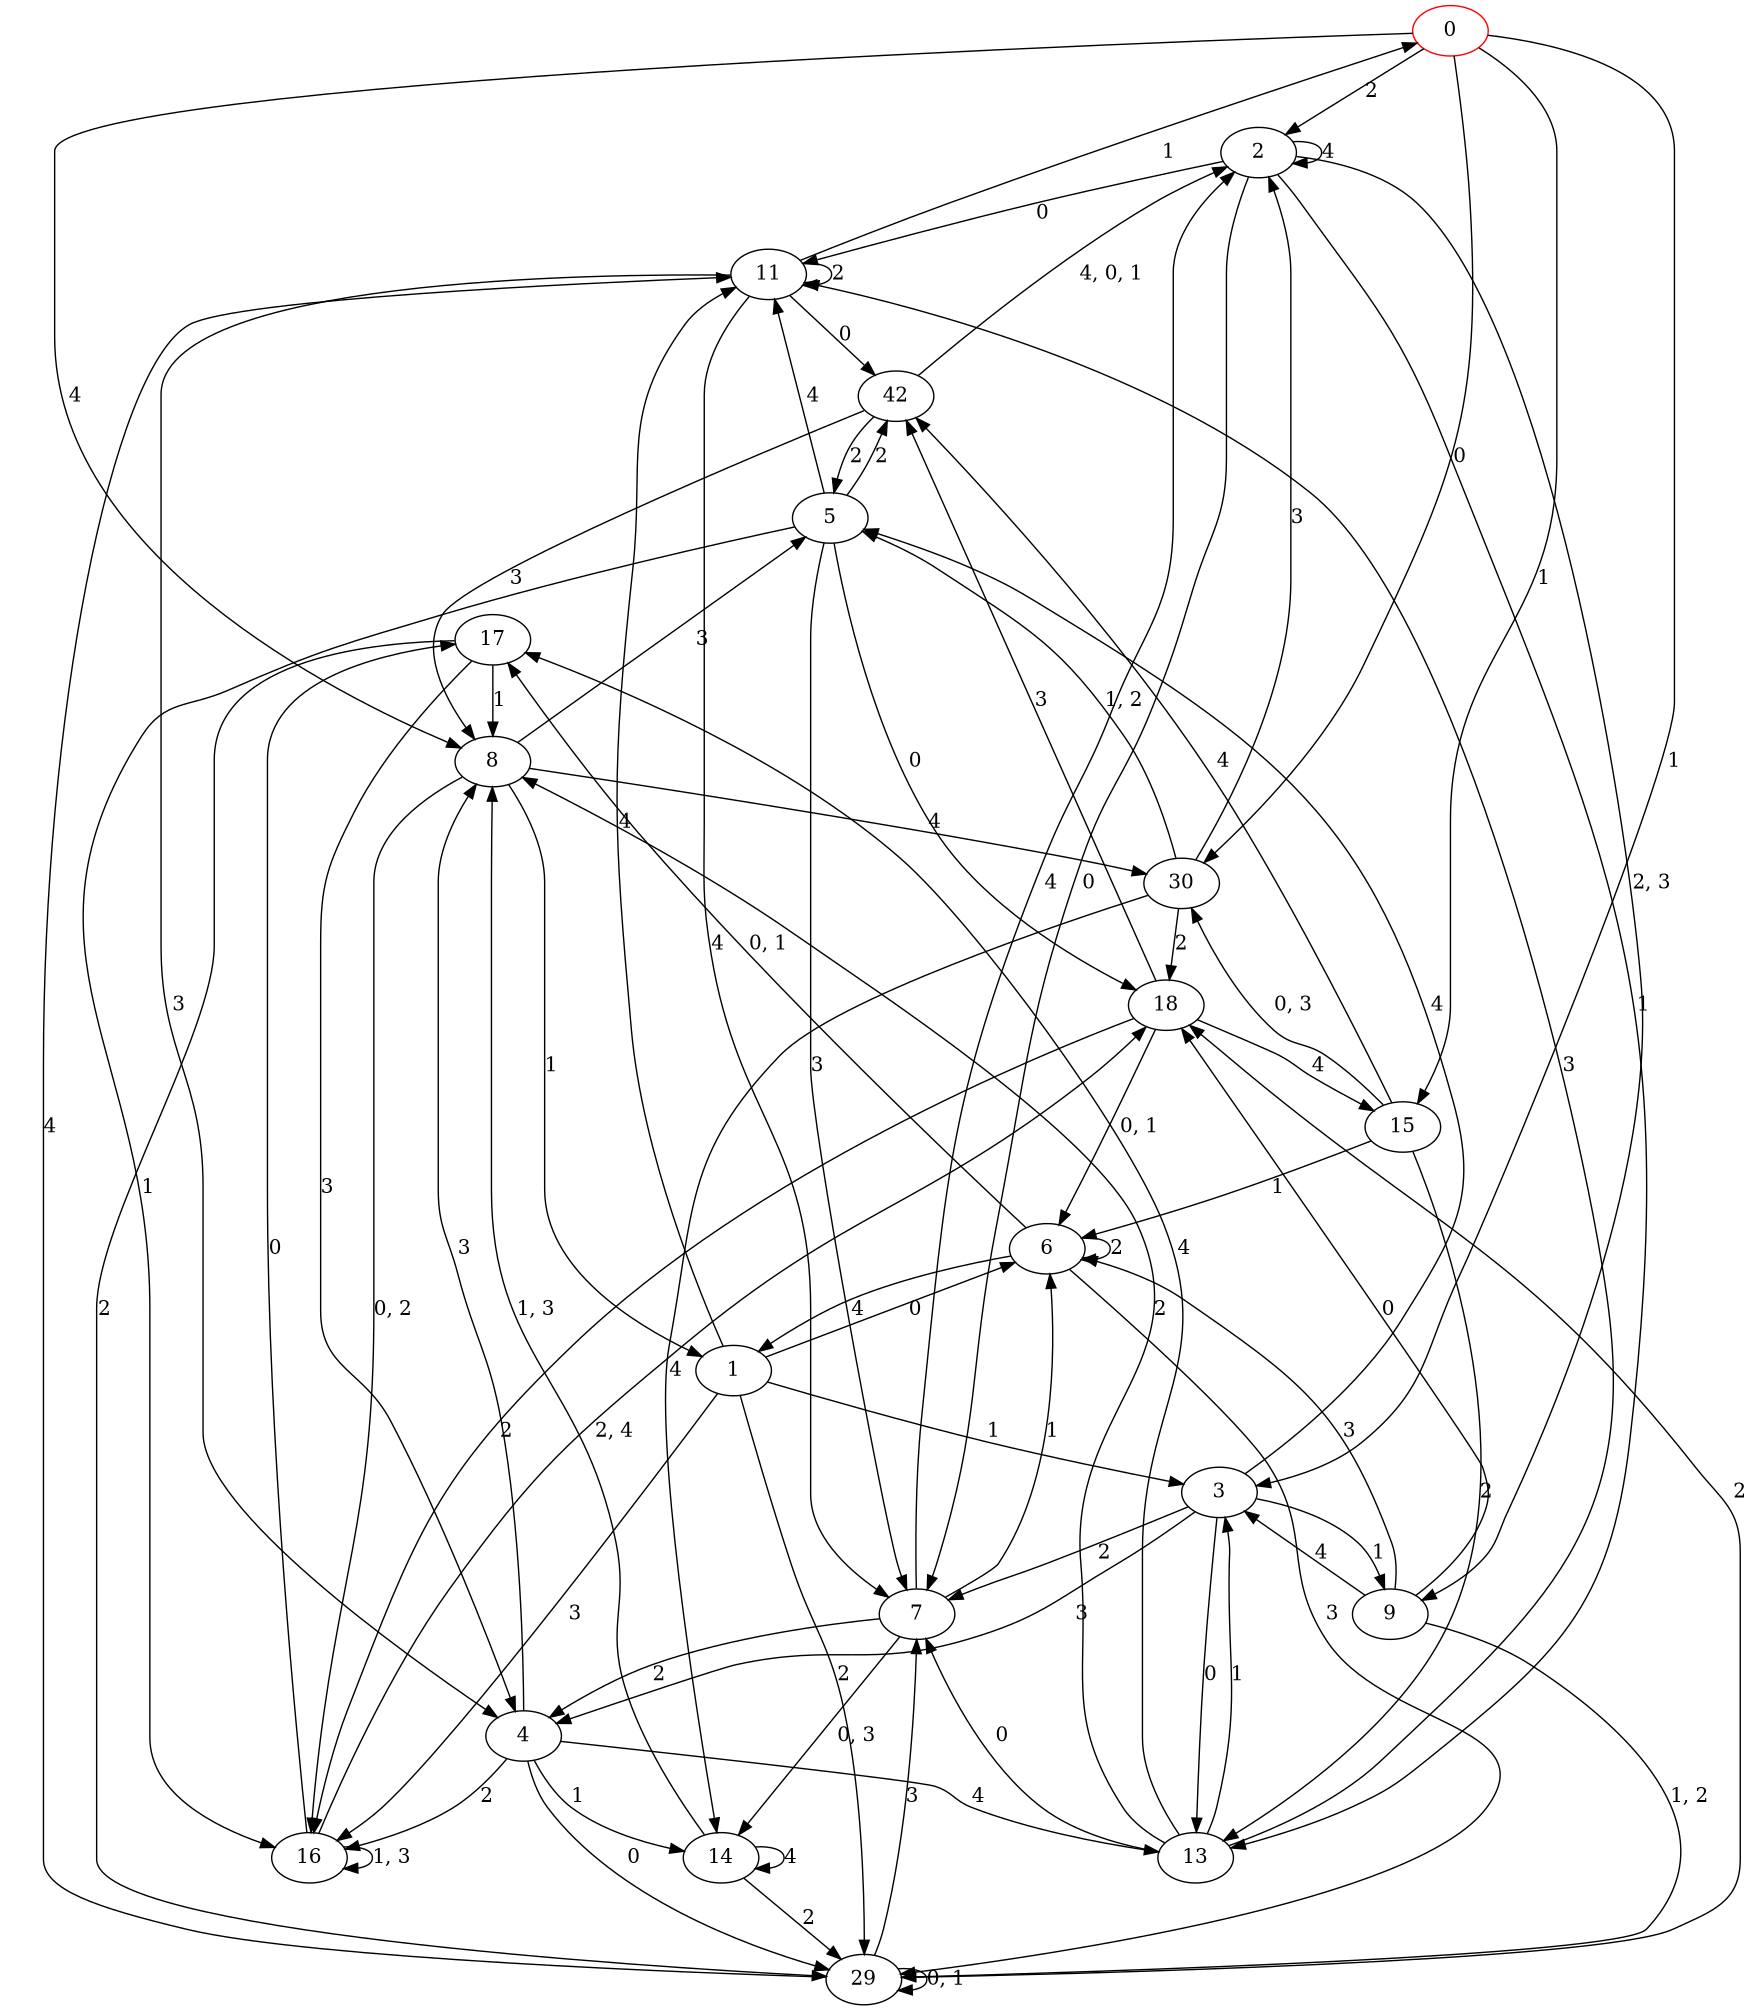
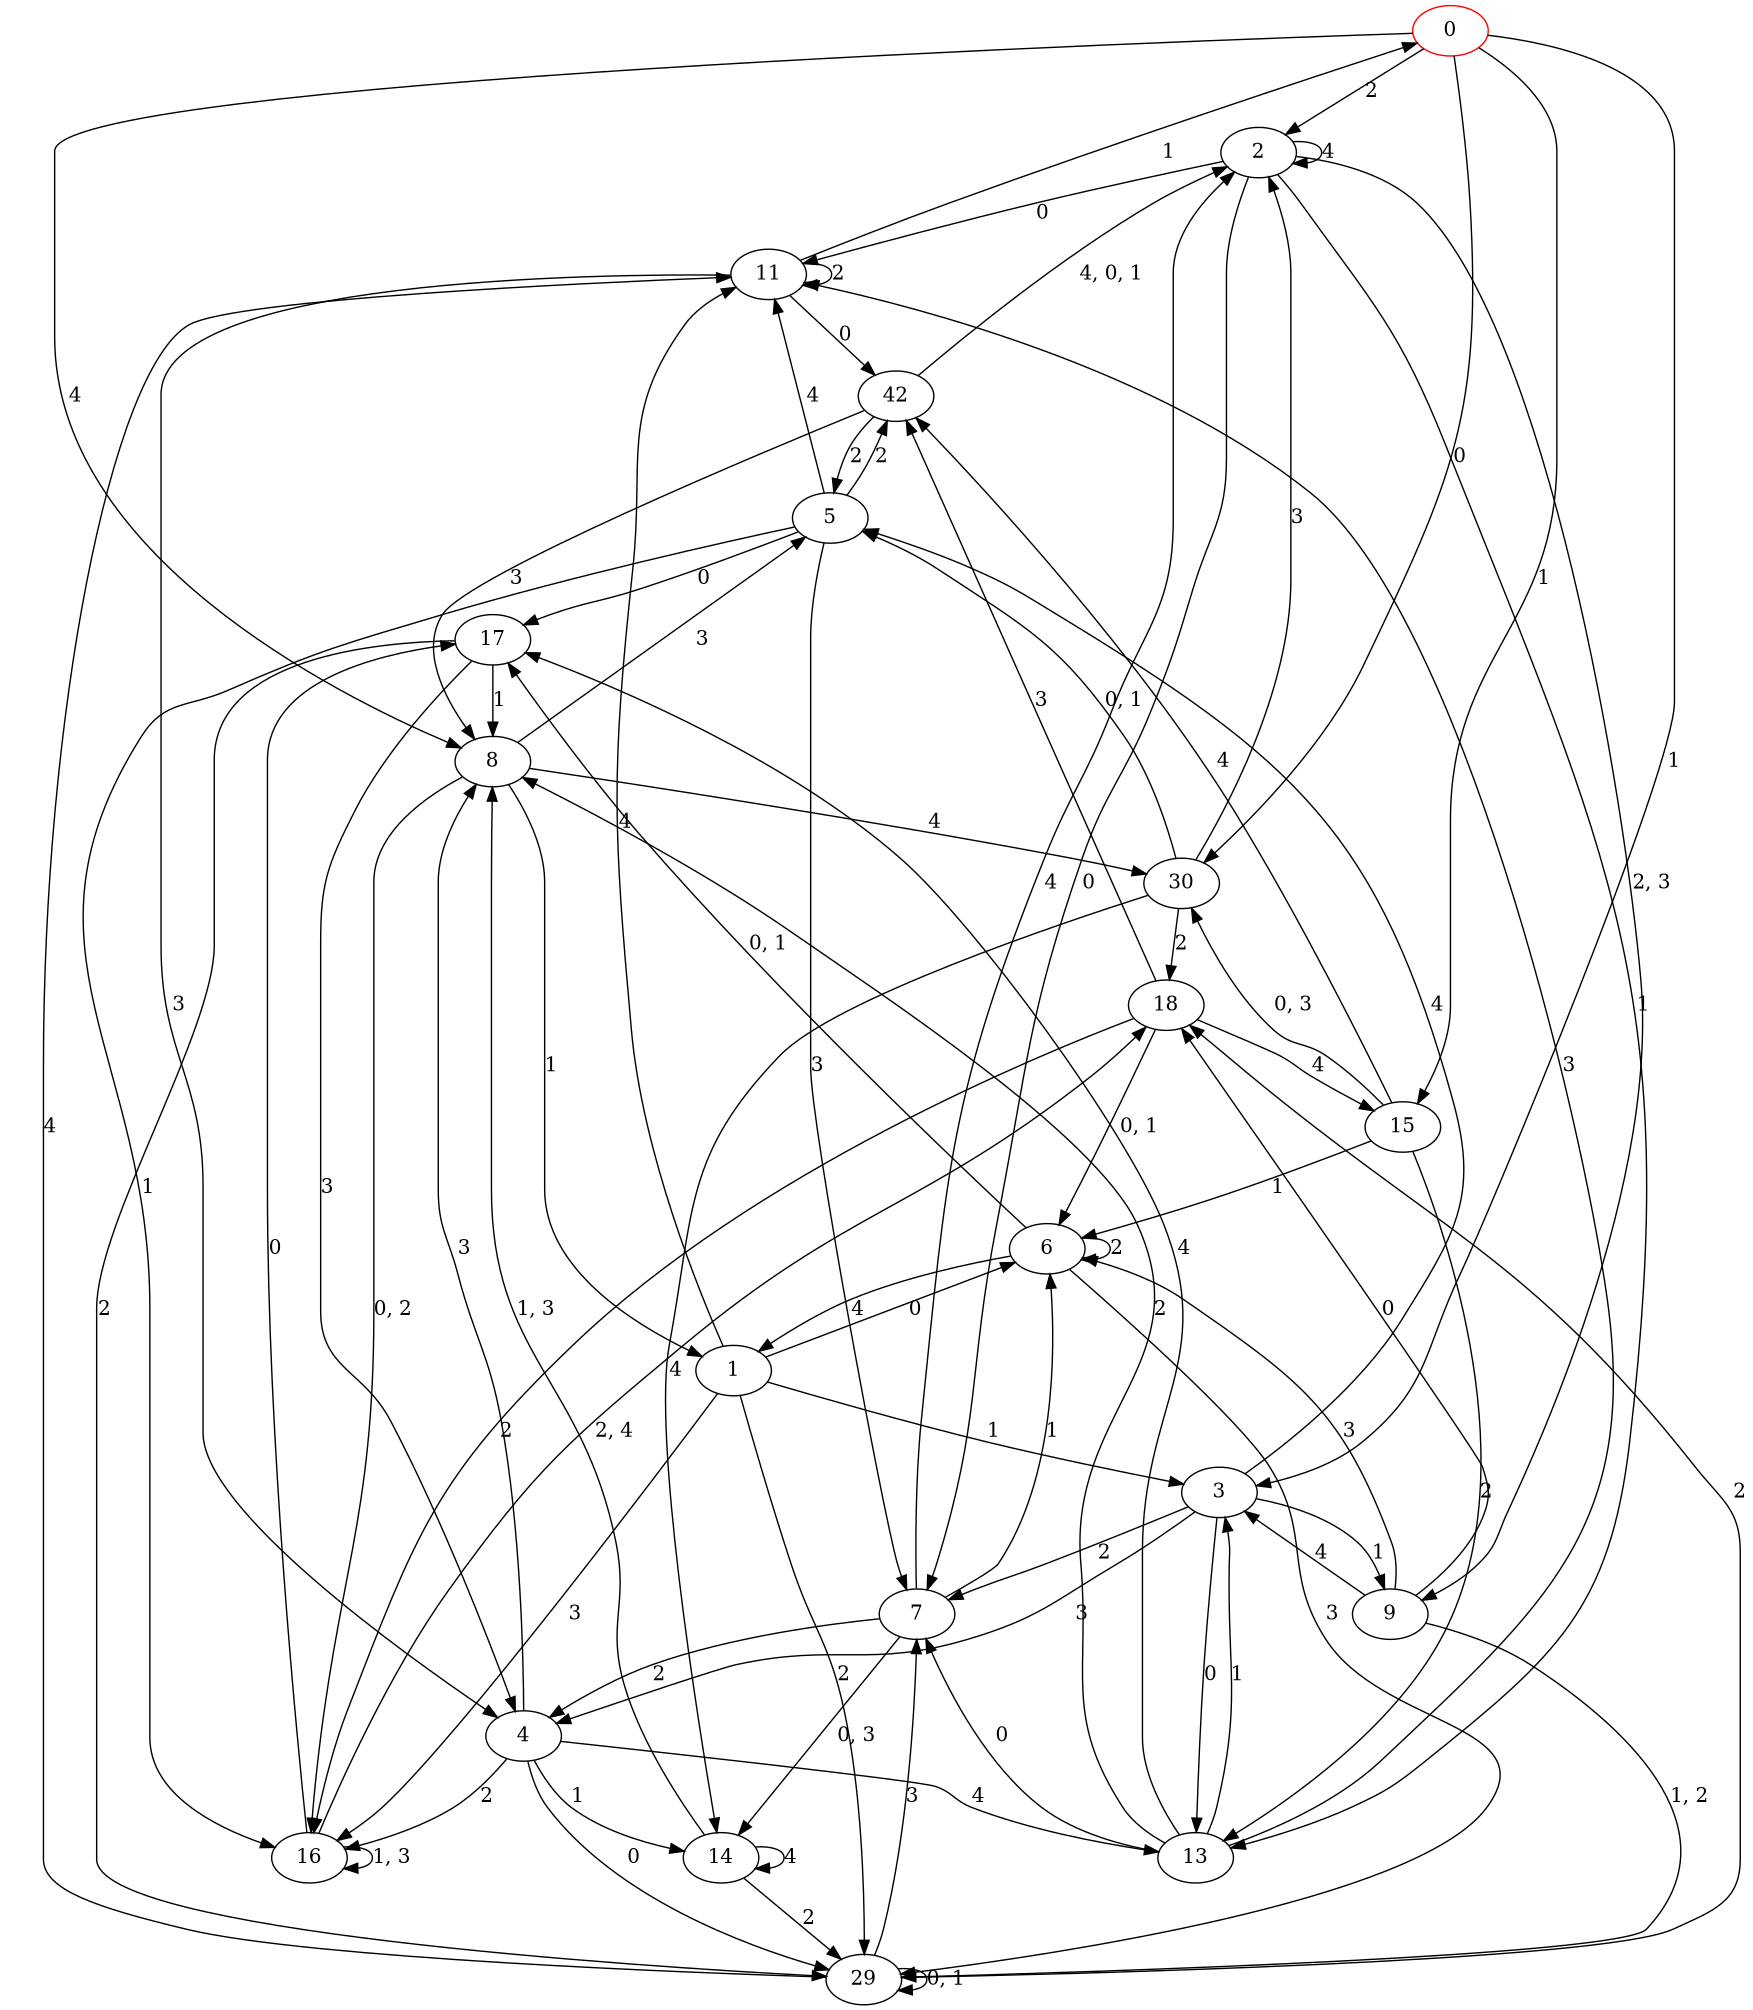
(1124, 701) -> (1124, 701)
(920, 804) -> (669, 579)
(712, 957) -> none
